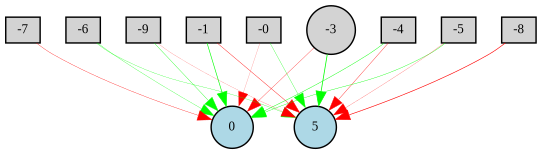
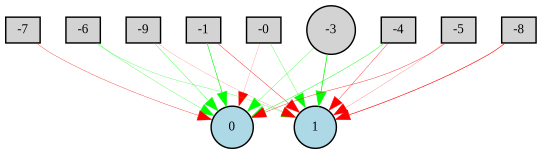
(371, 79) -> (371, 79)
(280, 80) -> (280, 80)
(315, 127) -> (315, 127)
